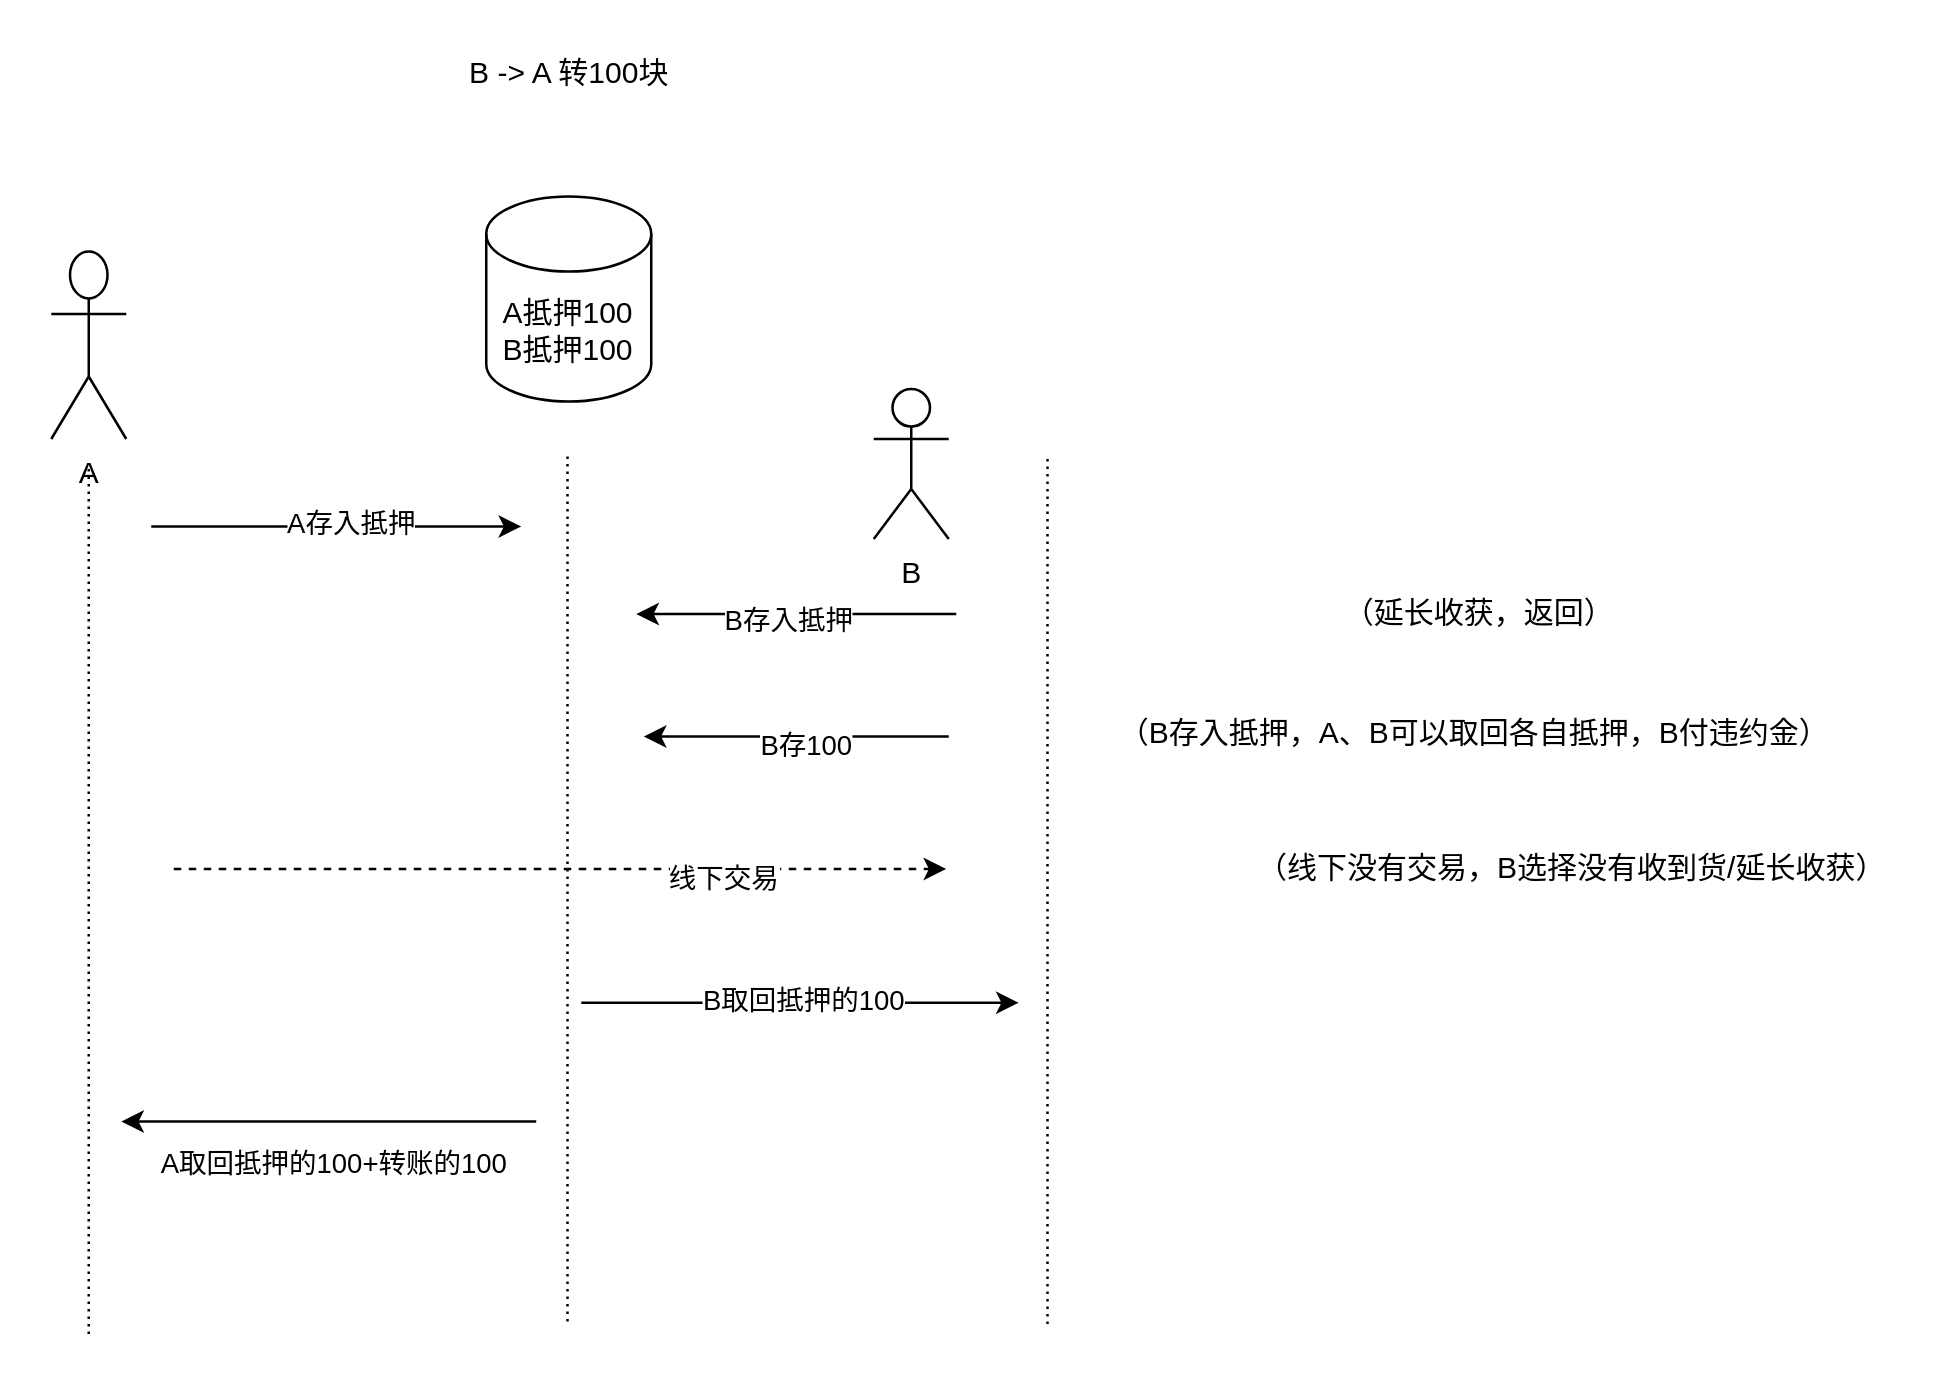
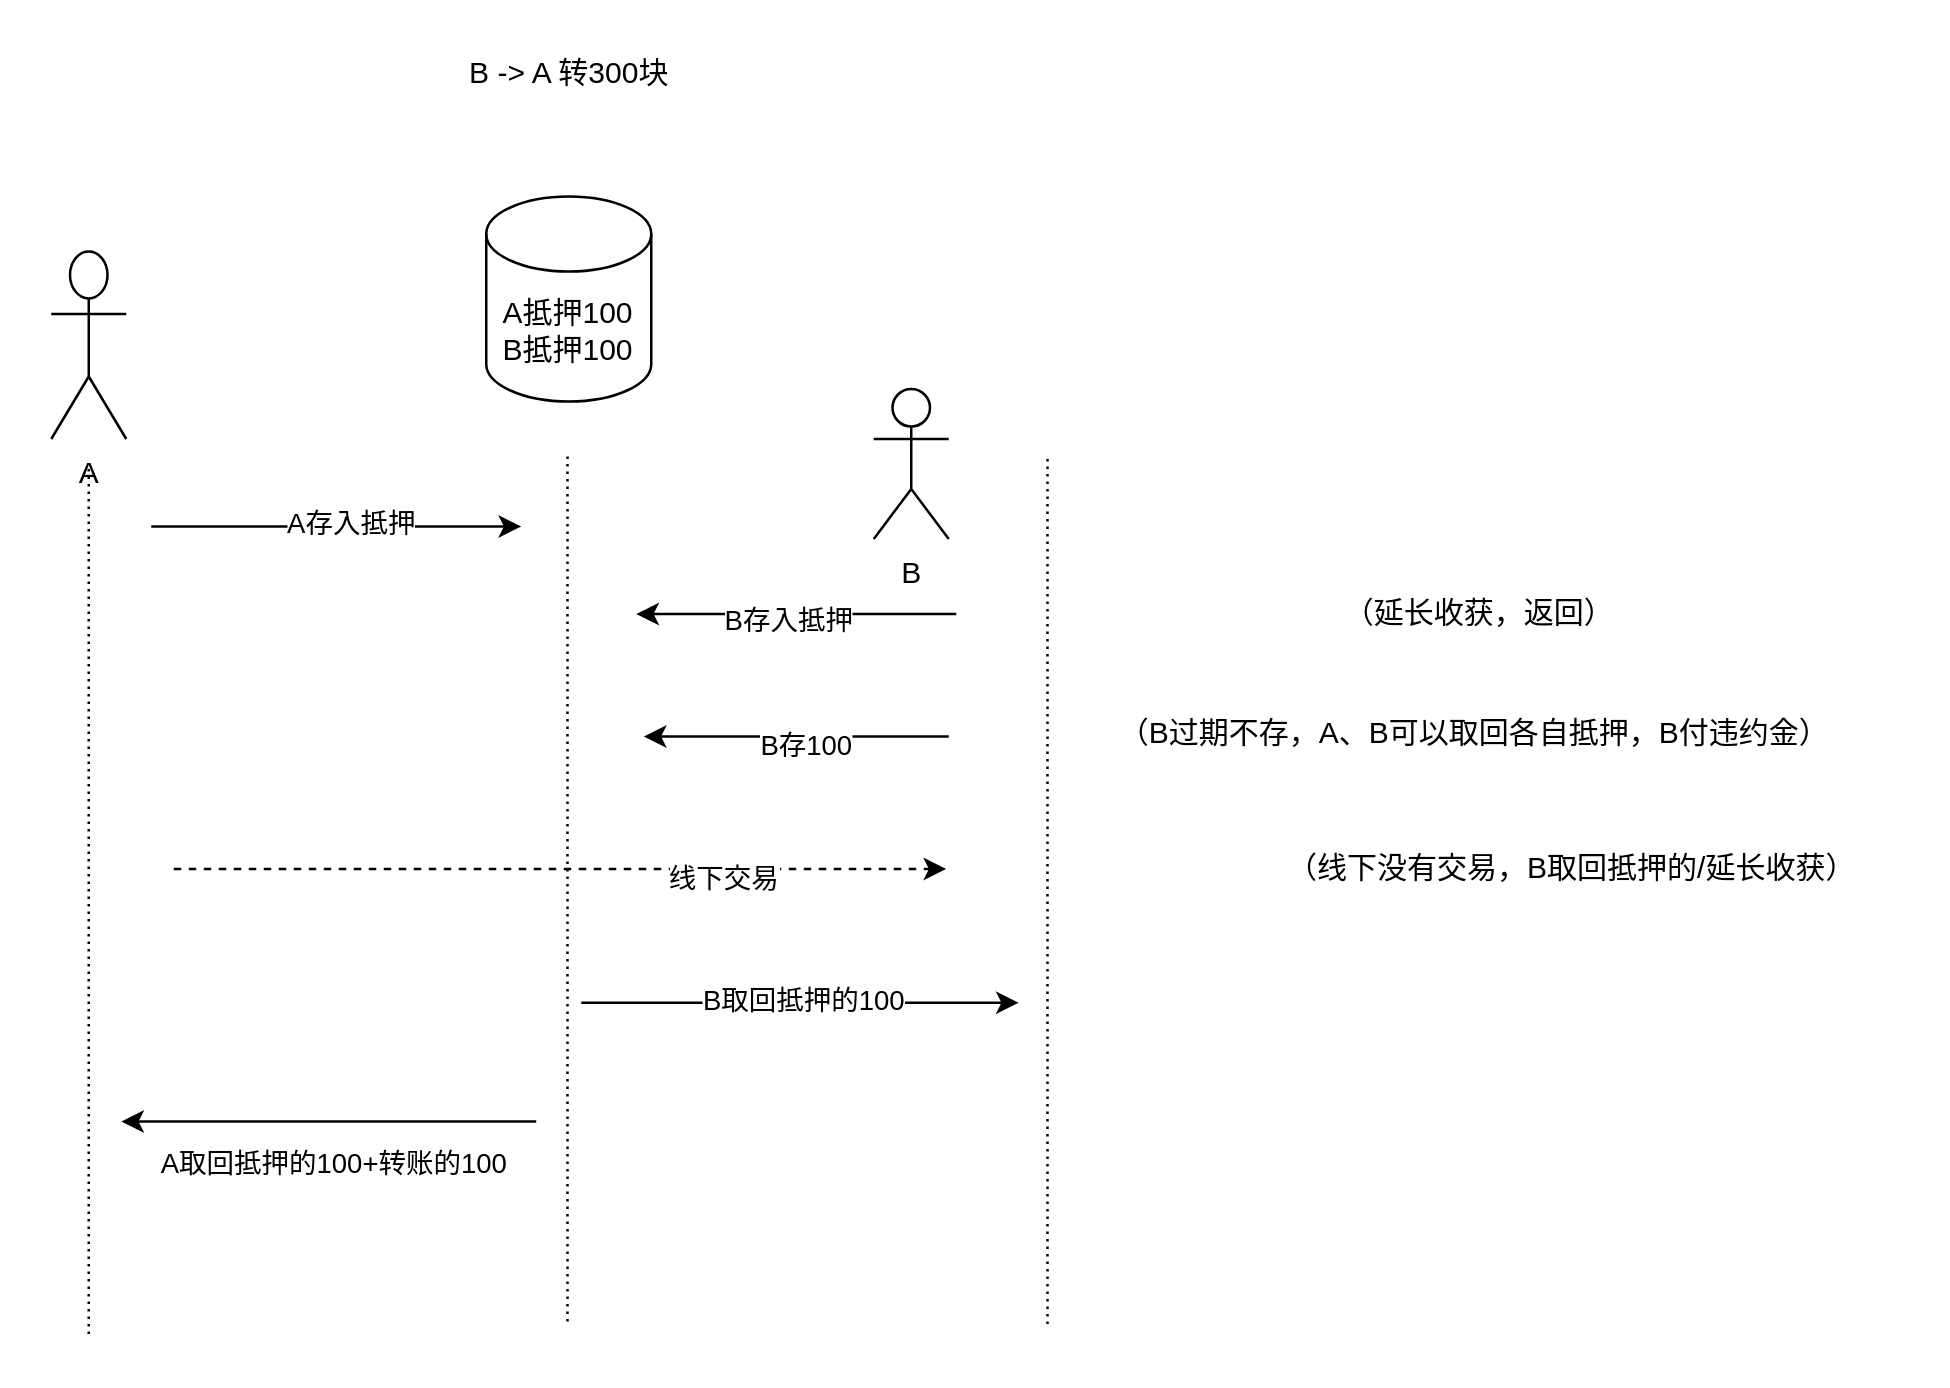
(570, 74) -> (570, 74)
(1475, 734) -> (1475, 734)
(1573, 869) -> (1573, 869)
